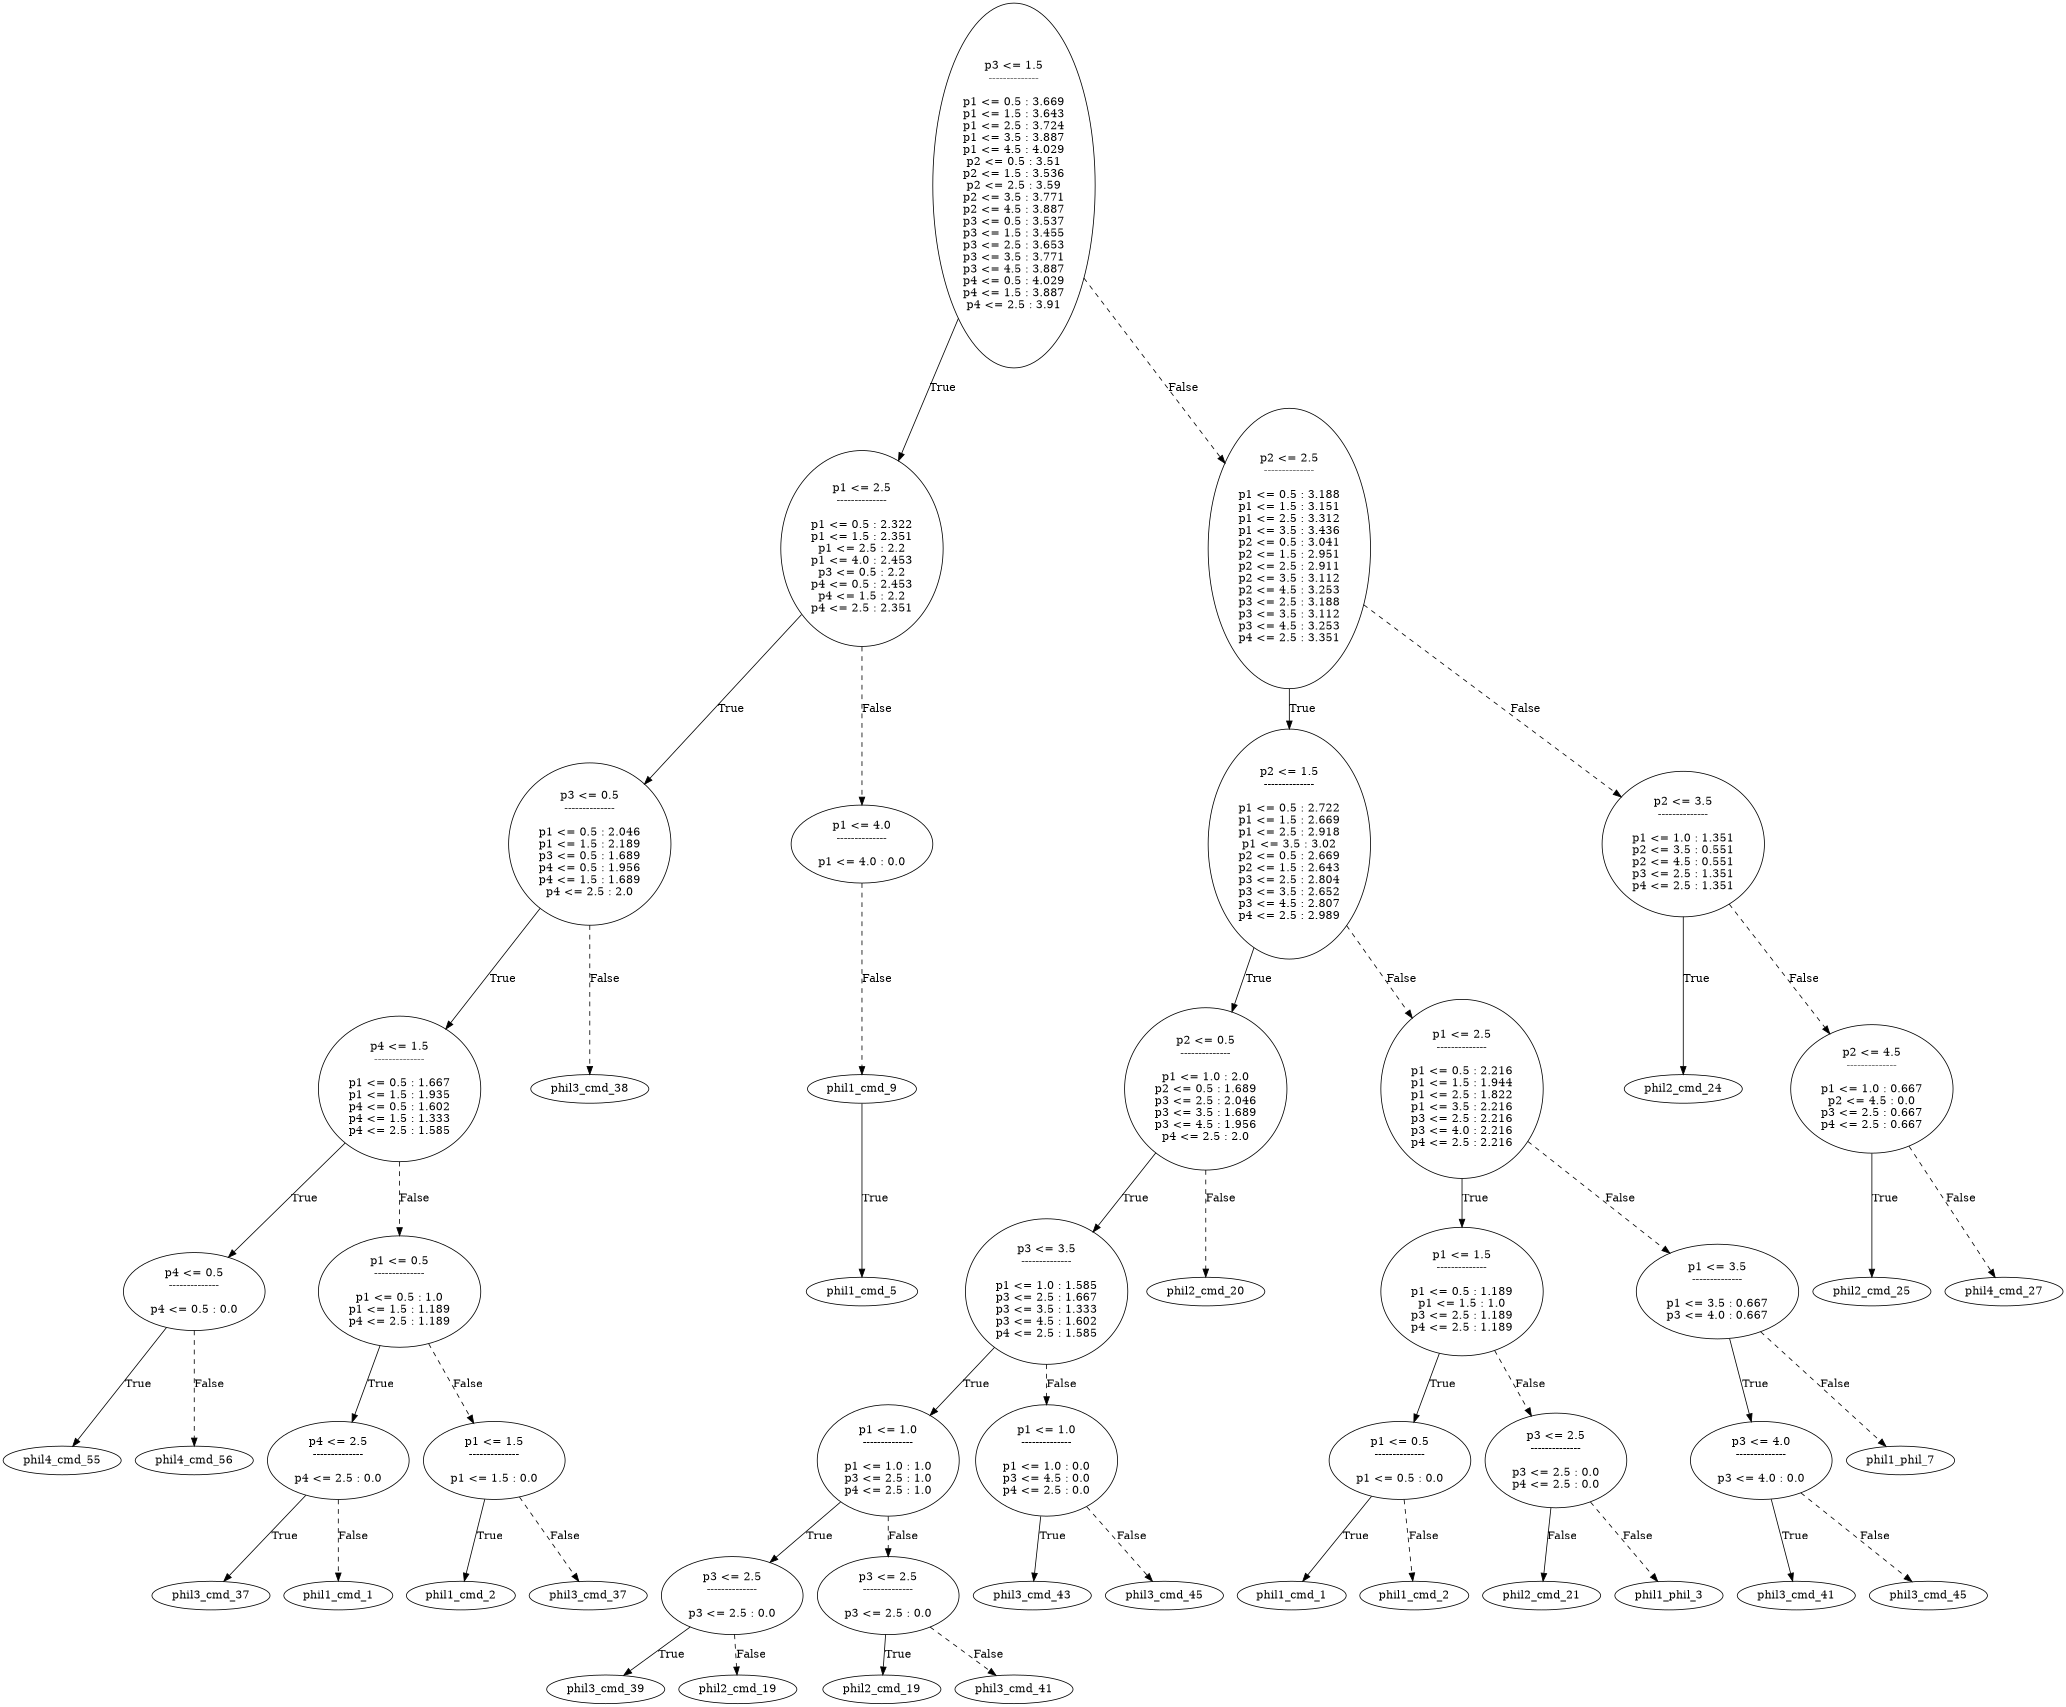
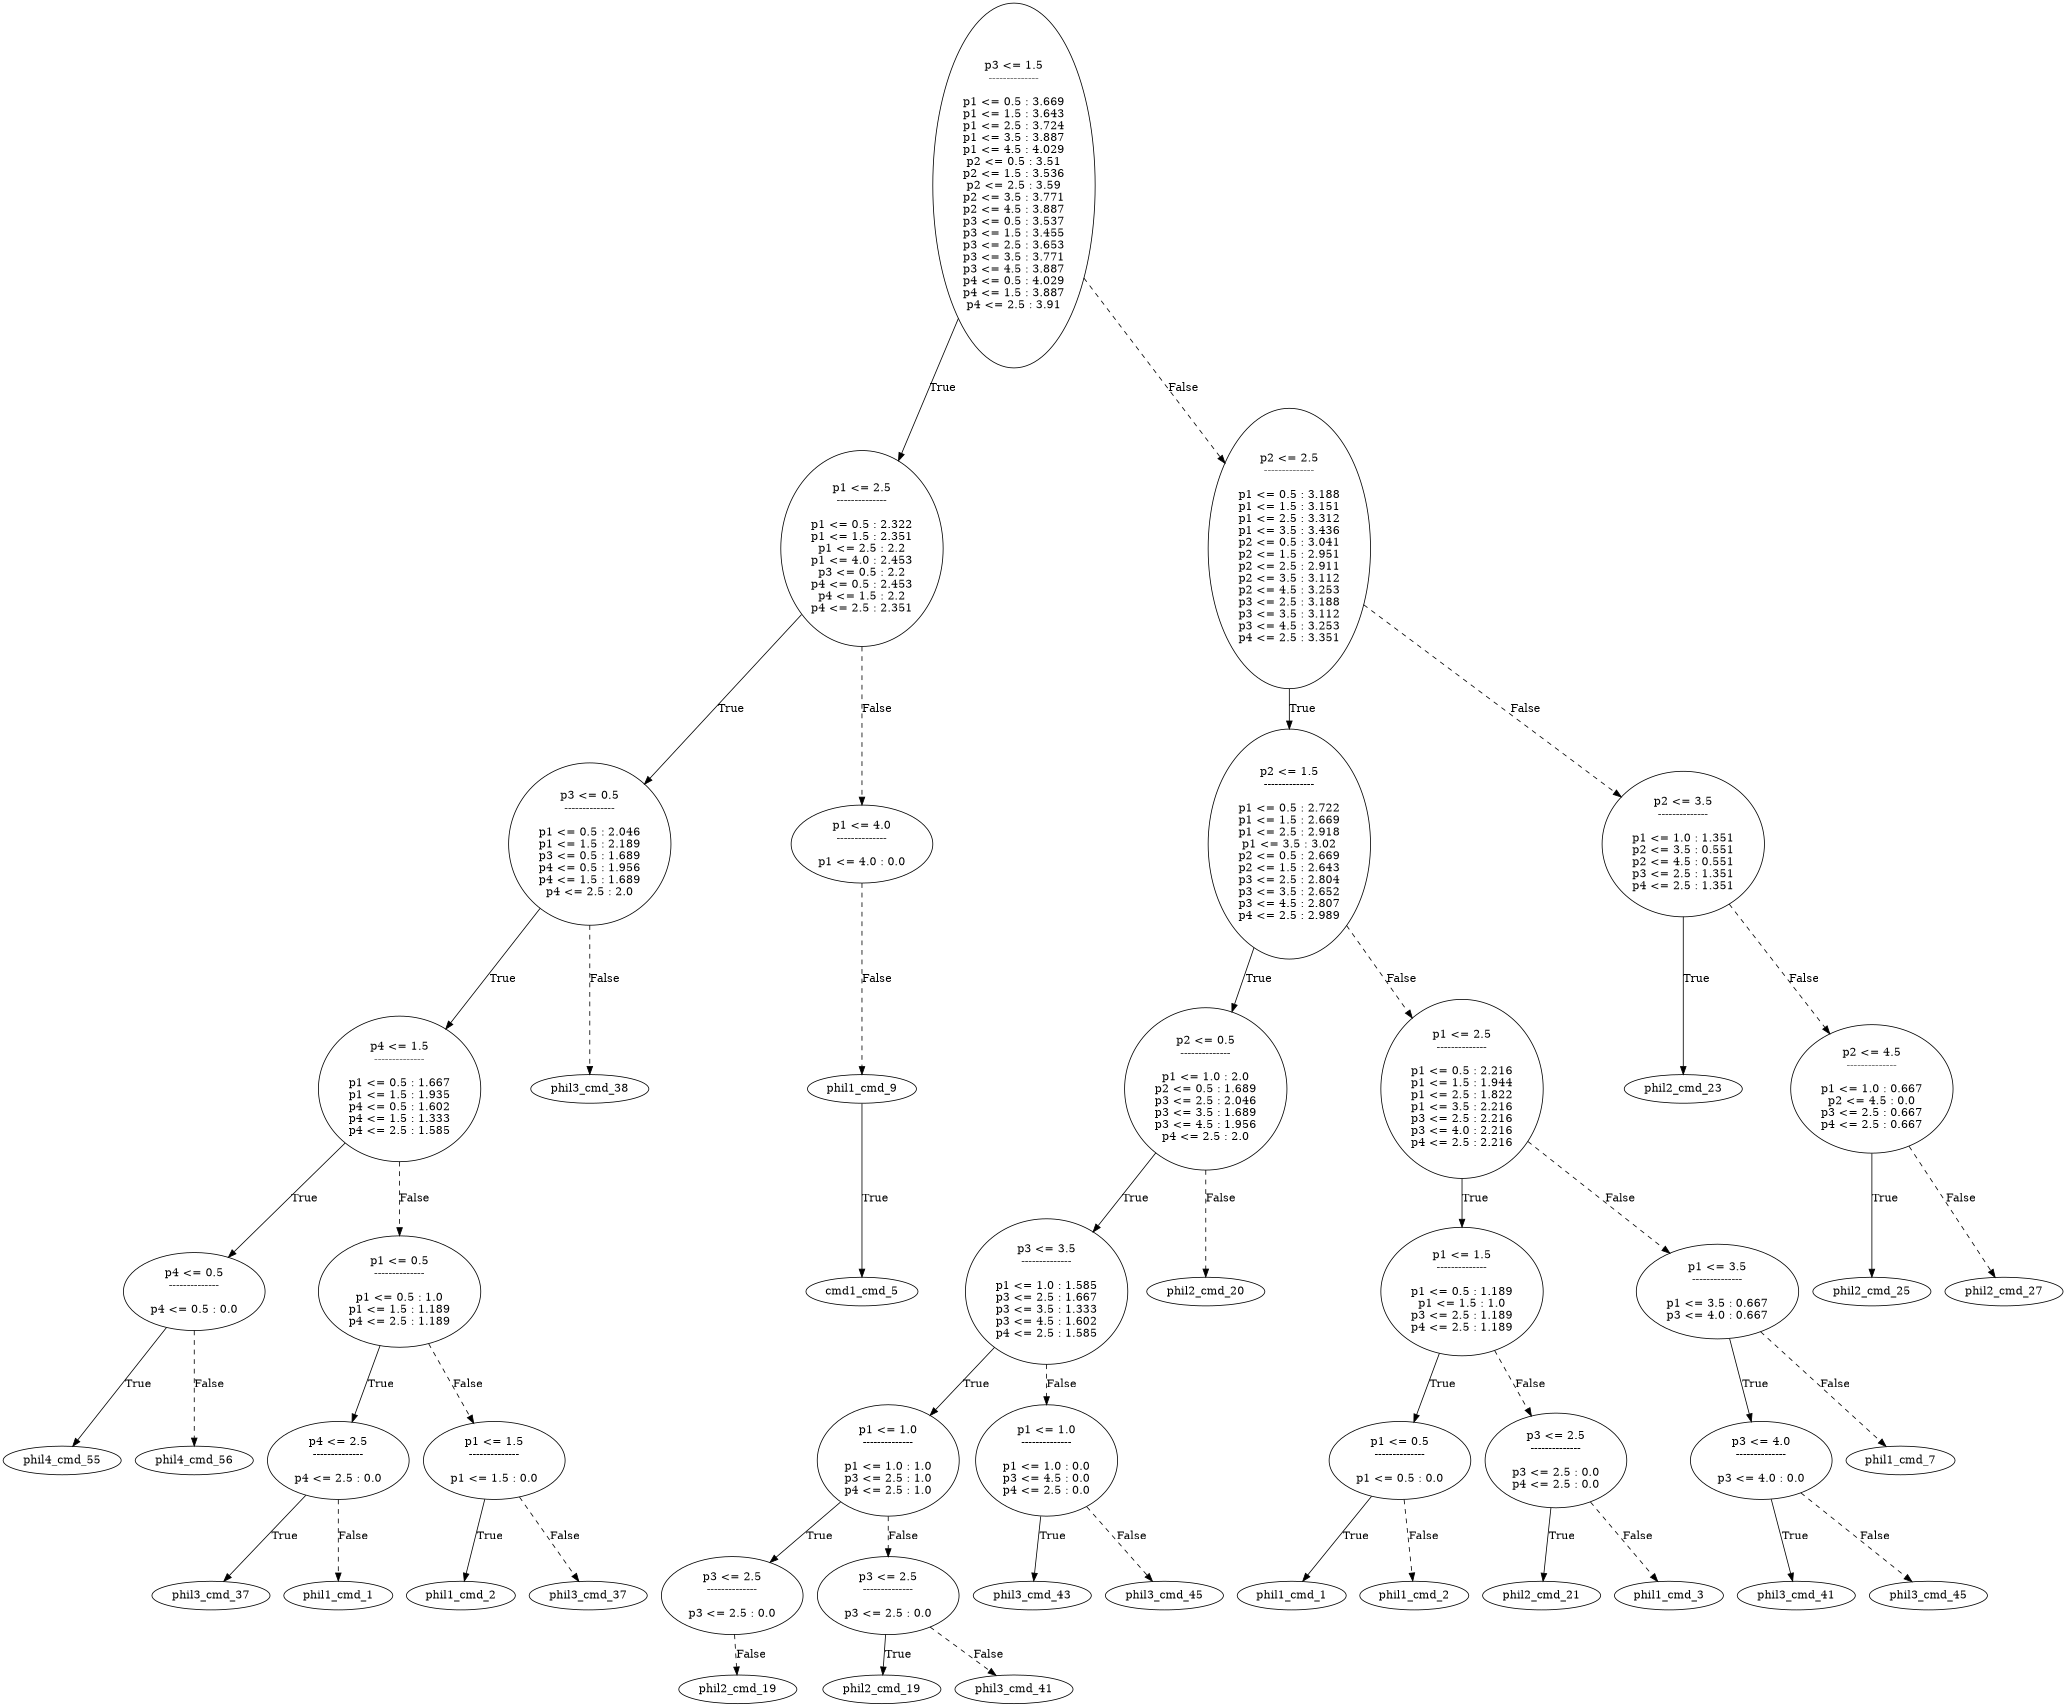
(1683, 1089) -> (1683, 1089)
(862, 1292) -> (862, 1292)
(2004, 1292) -> (2004, 1292)
(1901, 1460) -> (1901, 1460)
(1562, 1536) -> (1562, 1536)
(1669, 1596) -> (1669, 1596)
(606, 1689) -> none
